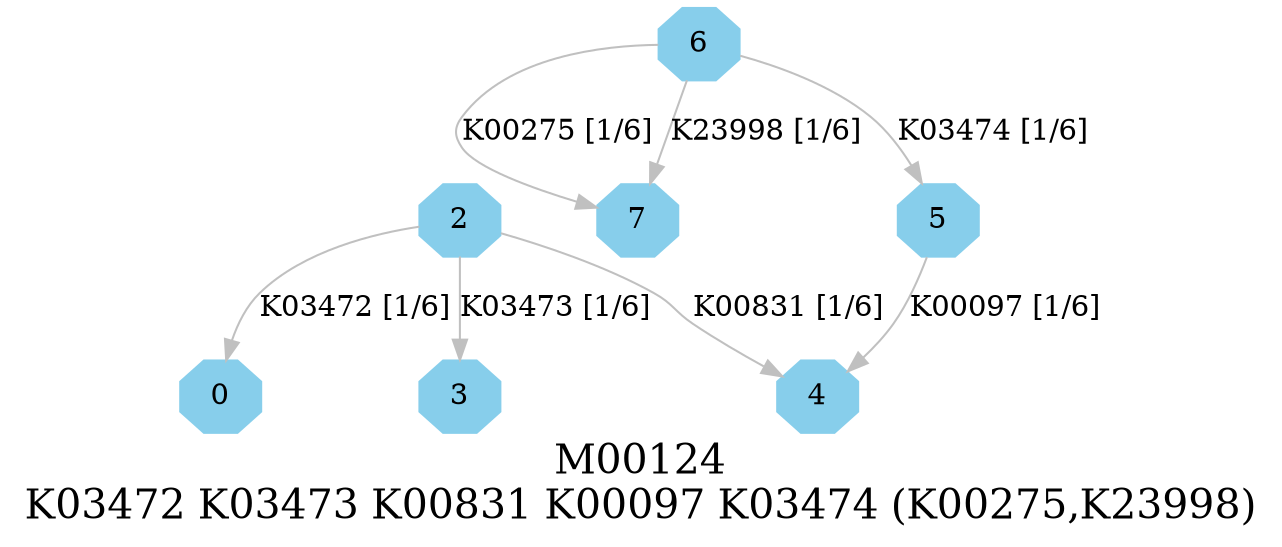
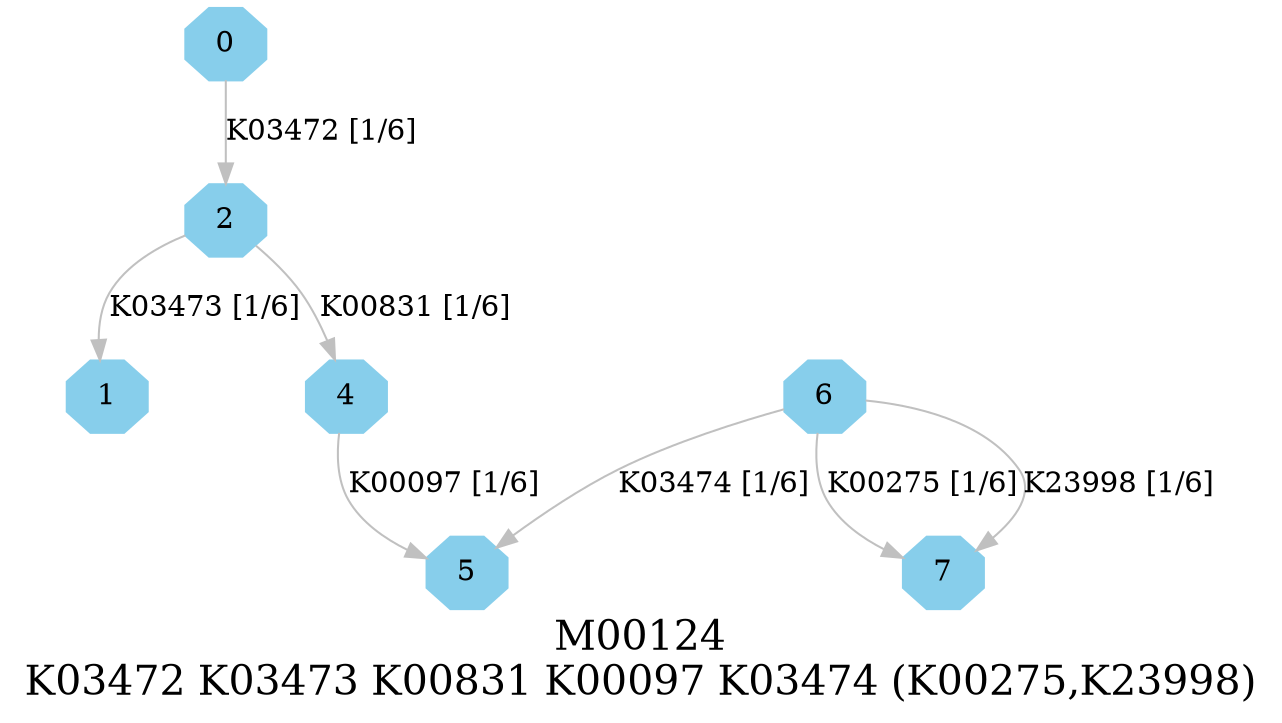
(309, 259) -> (226, 122)
(901, 311) -> (351, 504)
(460, 397) -> (107, 397)
